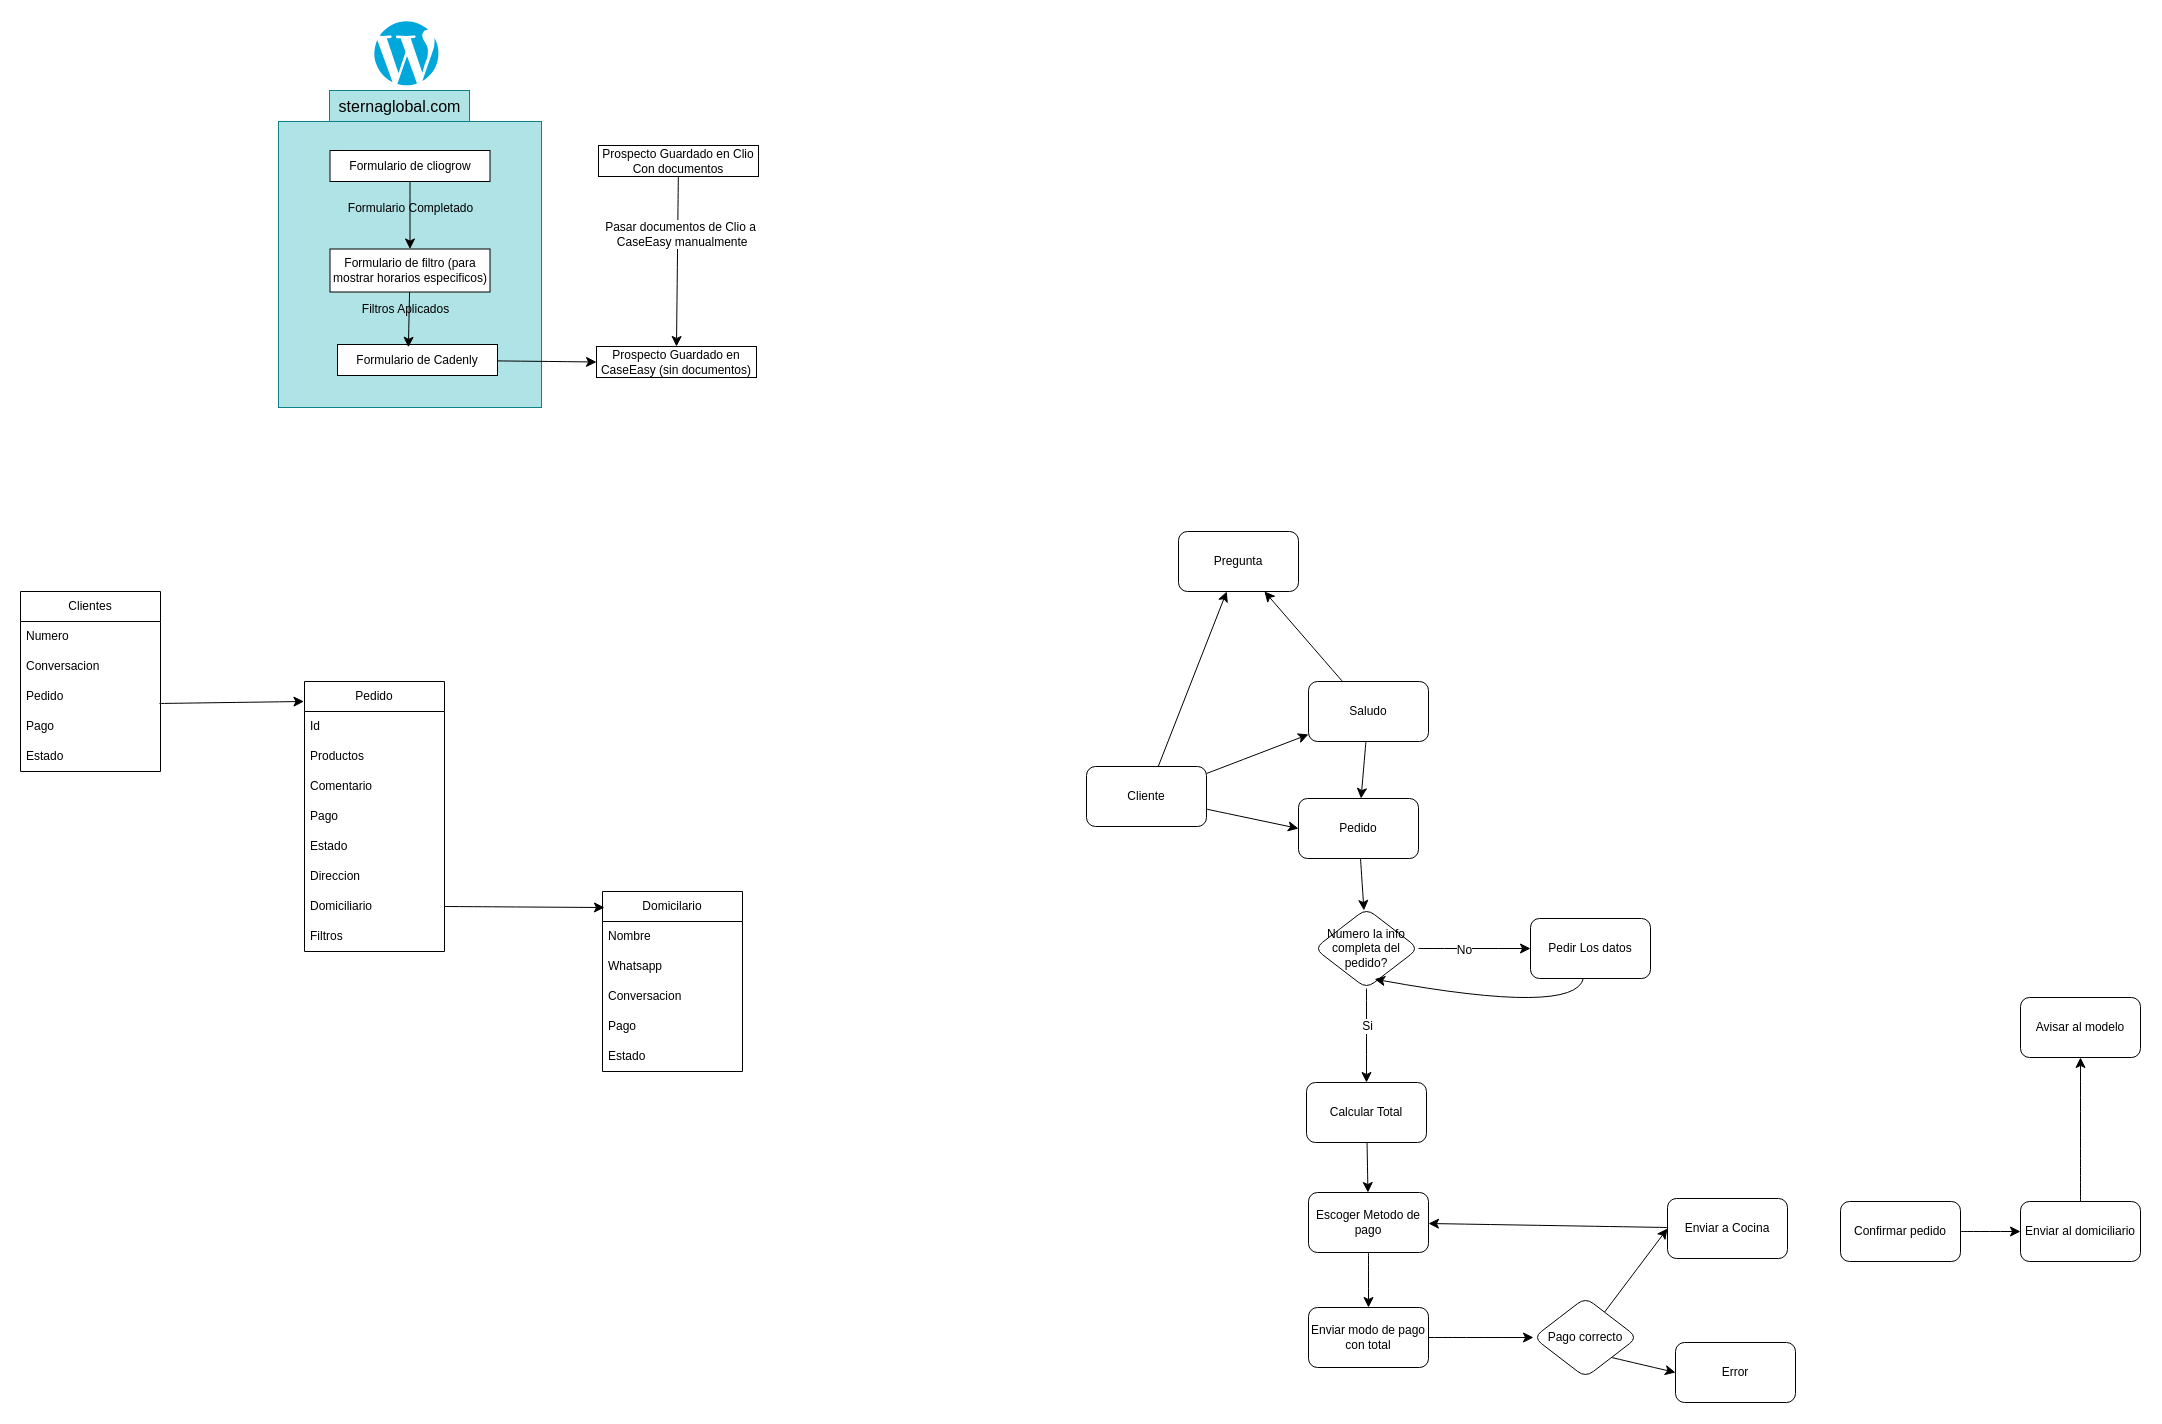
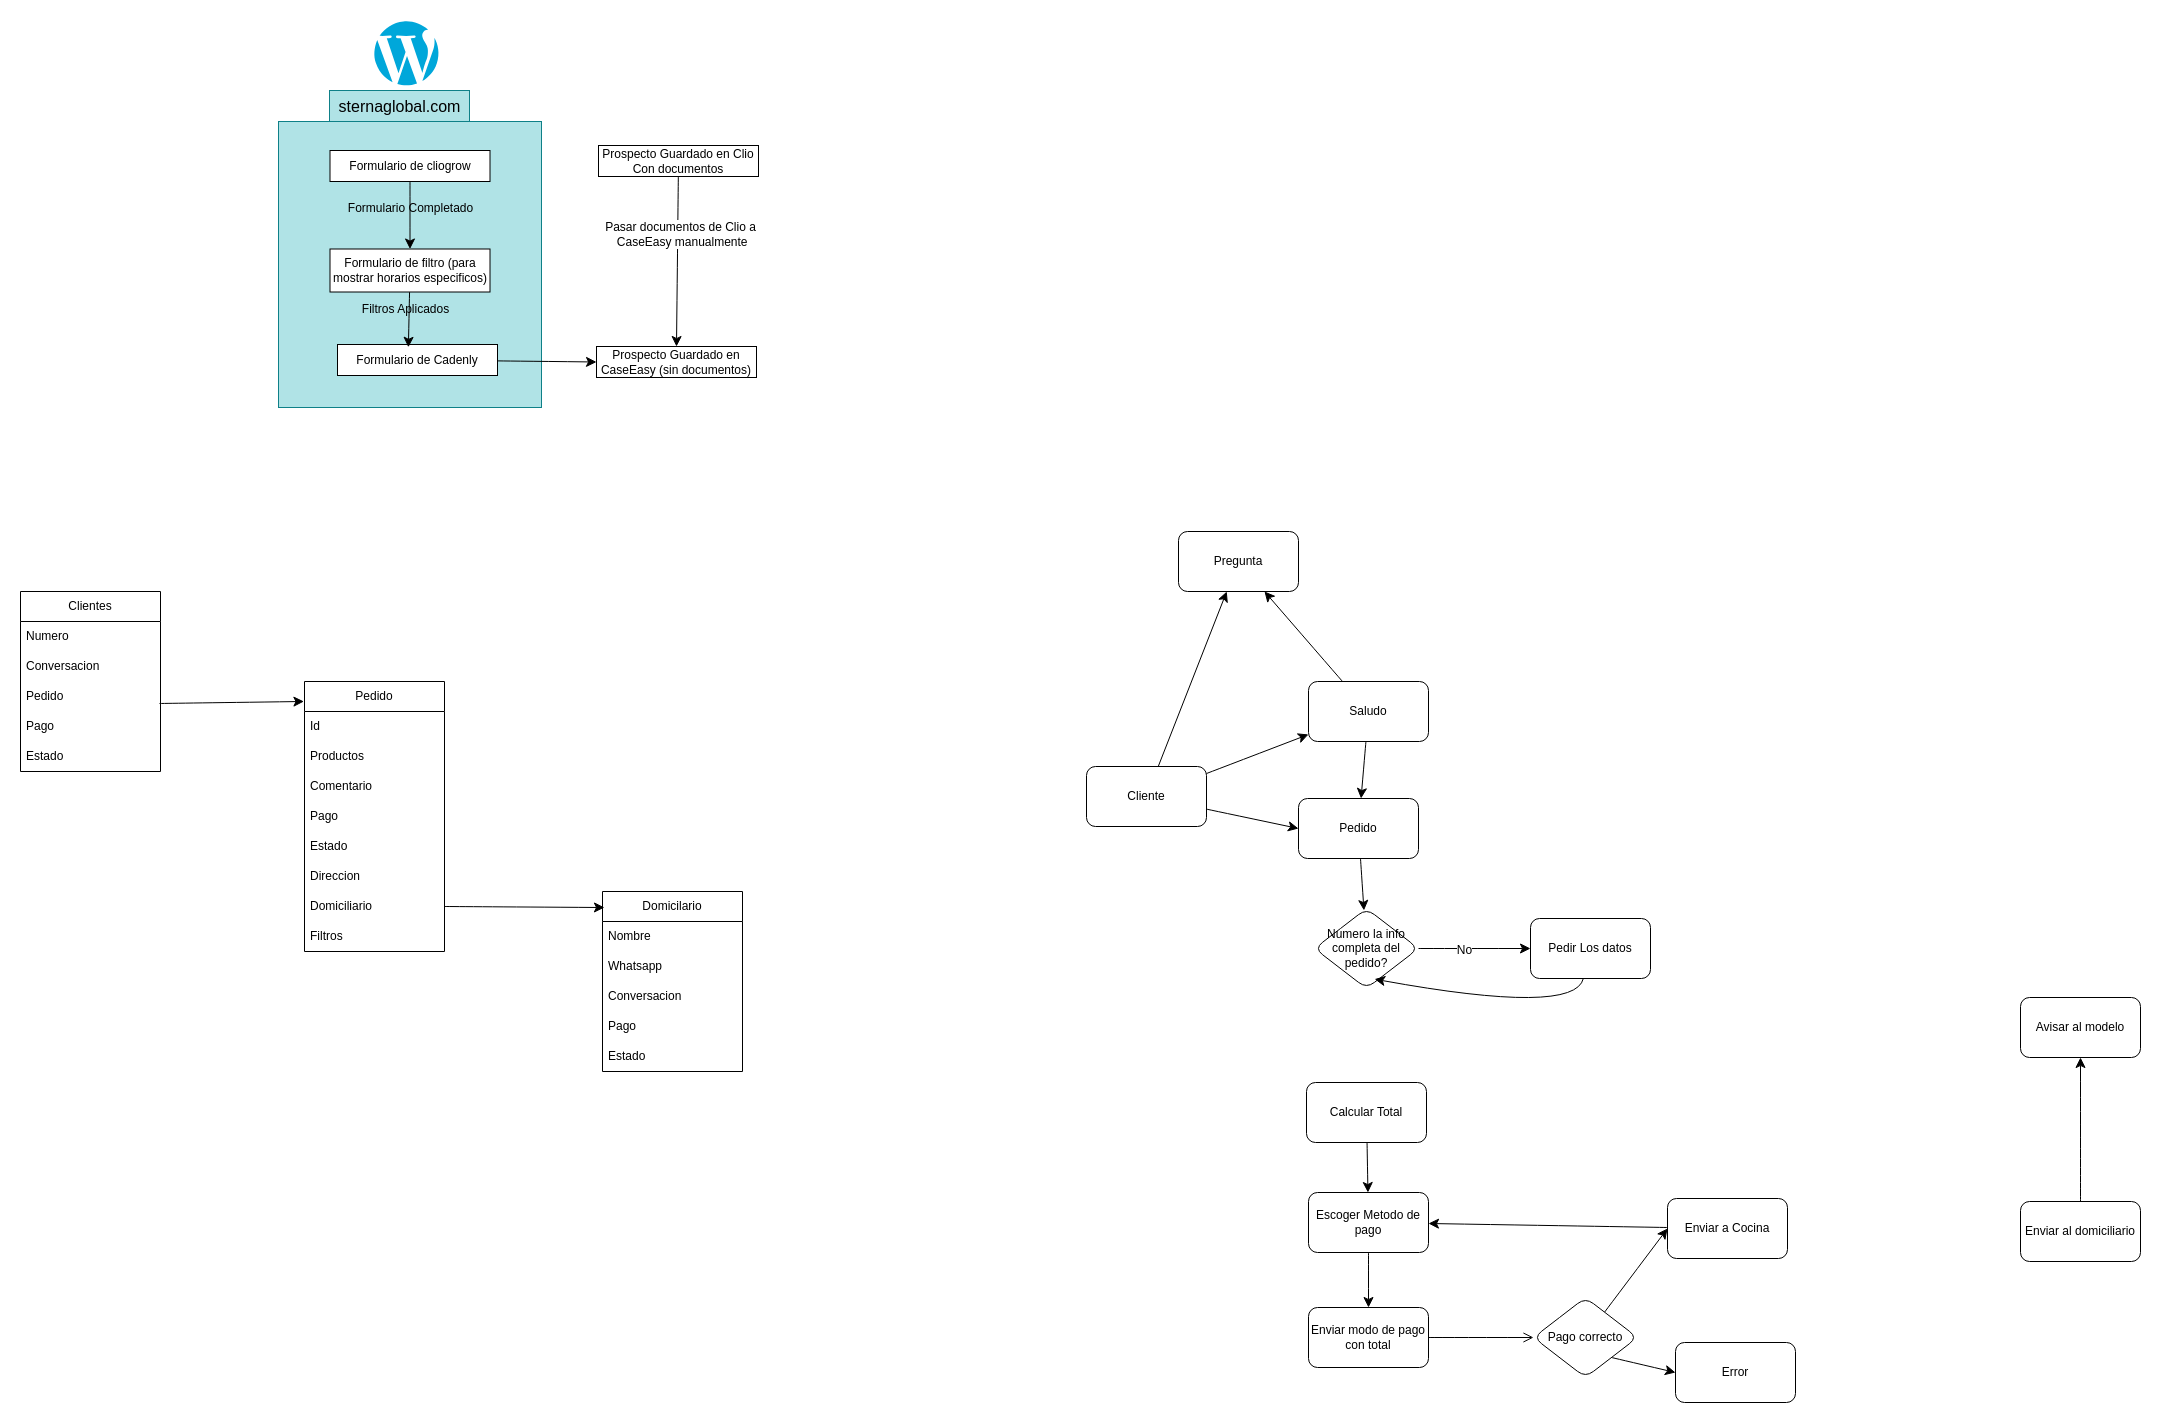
(1367, 1032) -> none
(1901, 1232) -> none
(1987, 1232) -> none
(1524, 1338) -> (1526, 1338)
